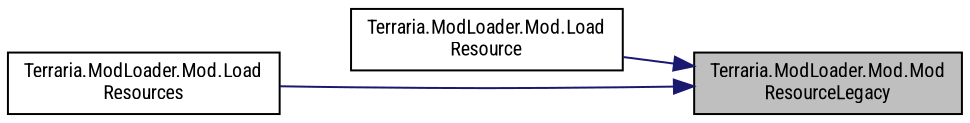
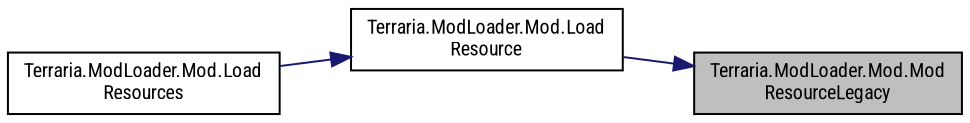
(477, 88) -> (305, 63)
